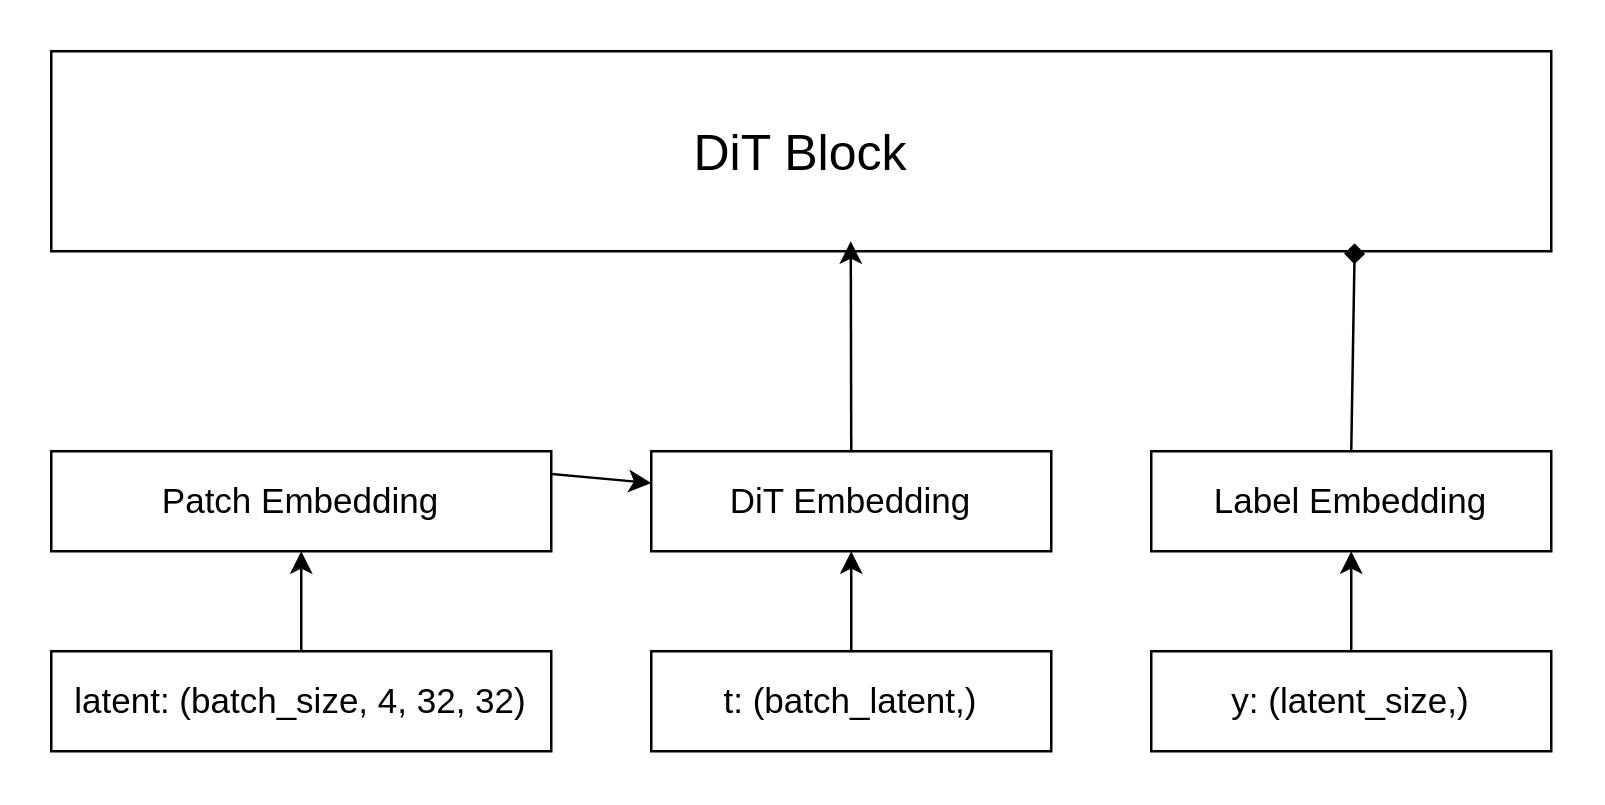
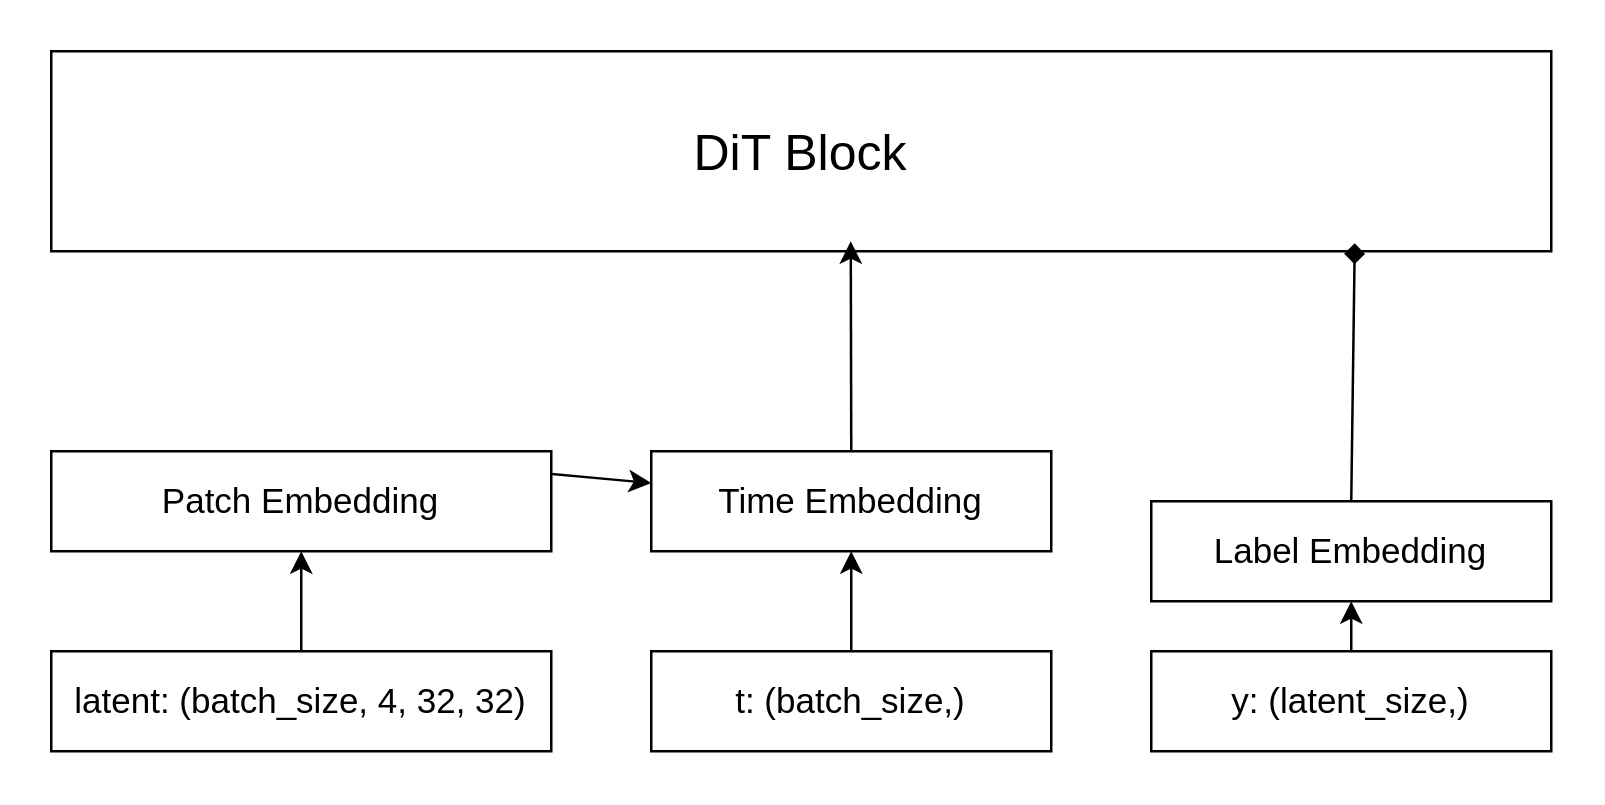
(851, 501) -> (851, 501)
(1351, 501) -> (1351, 551)
(851, 701) -> (851, 701)
